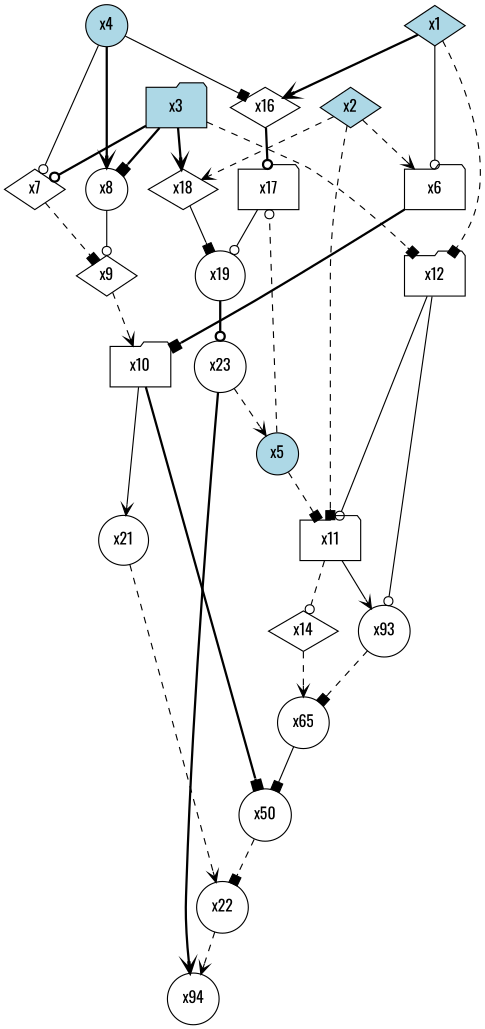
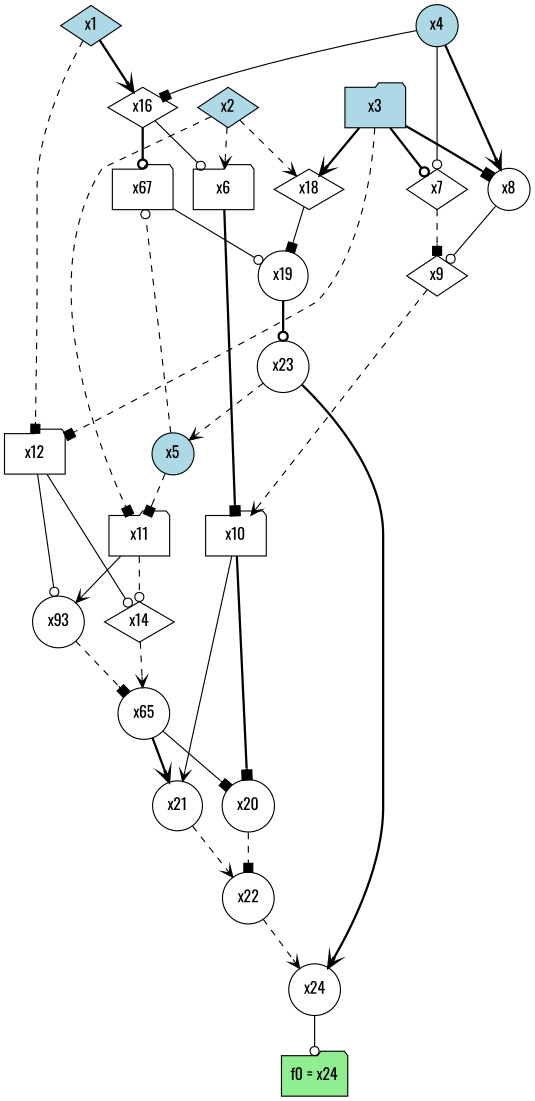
(435, 103) -> (176, 142)
(269, 189) -> (143, 189)
(384, 404) -> (86, 537)
none -> (159, 755)
(265, 815) -> (248, 806)
(193, 999) -> (315, 990)
none -> (315, 1076)
